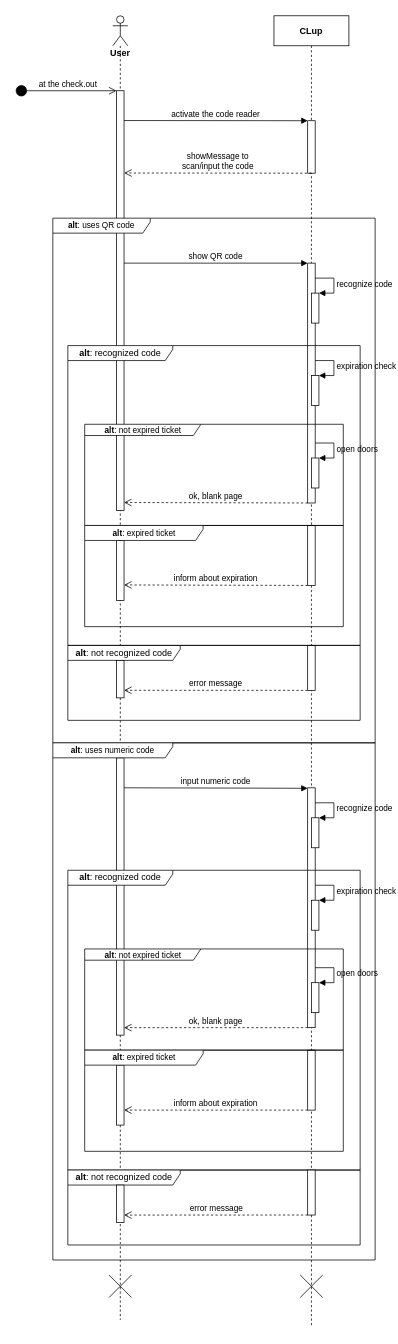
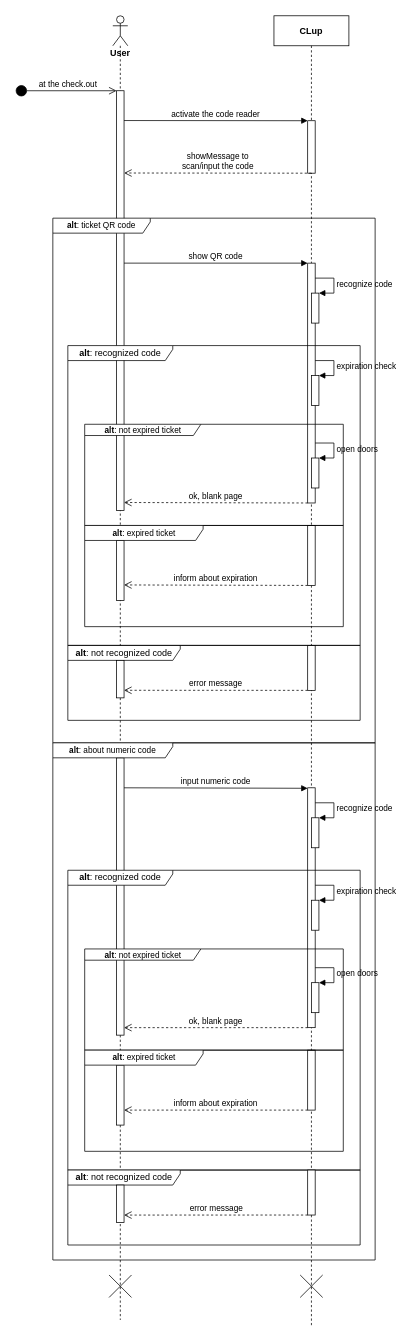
(102, 225) -> (102, 225)
(113, 750) -> (113, 750)
